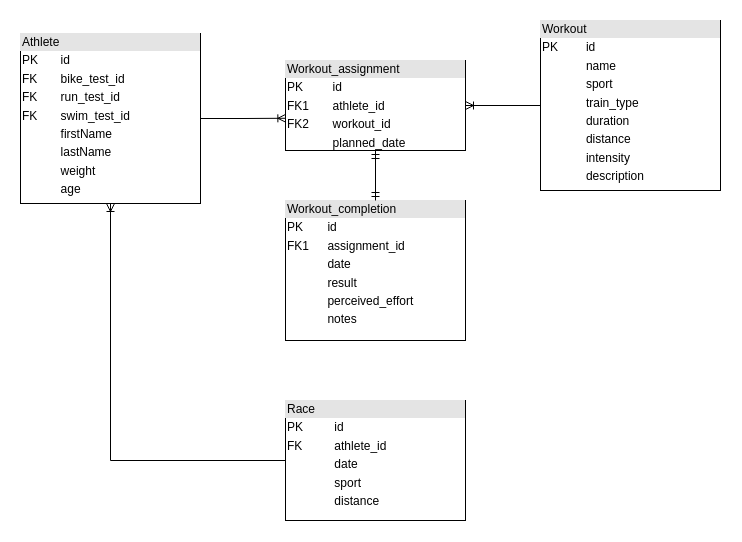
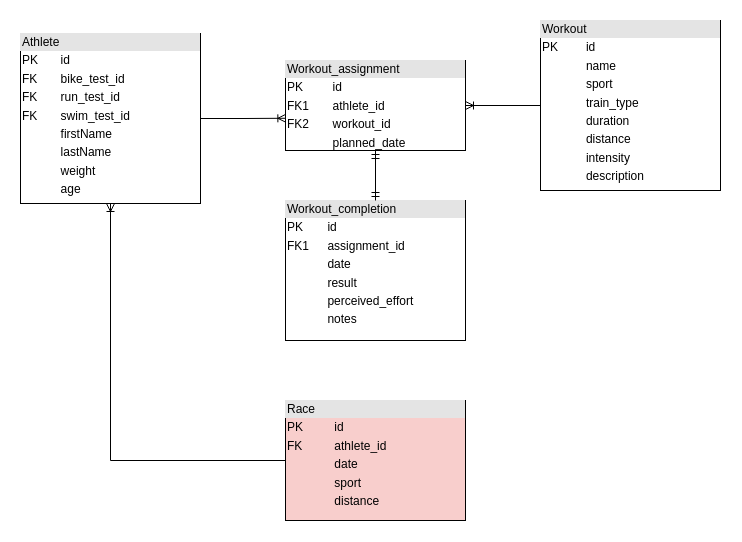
(376, 461) -> (376, 461)
